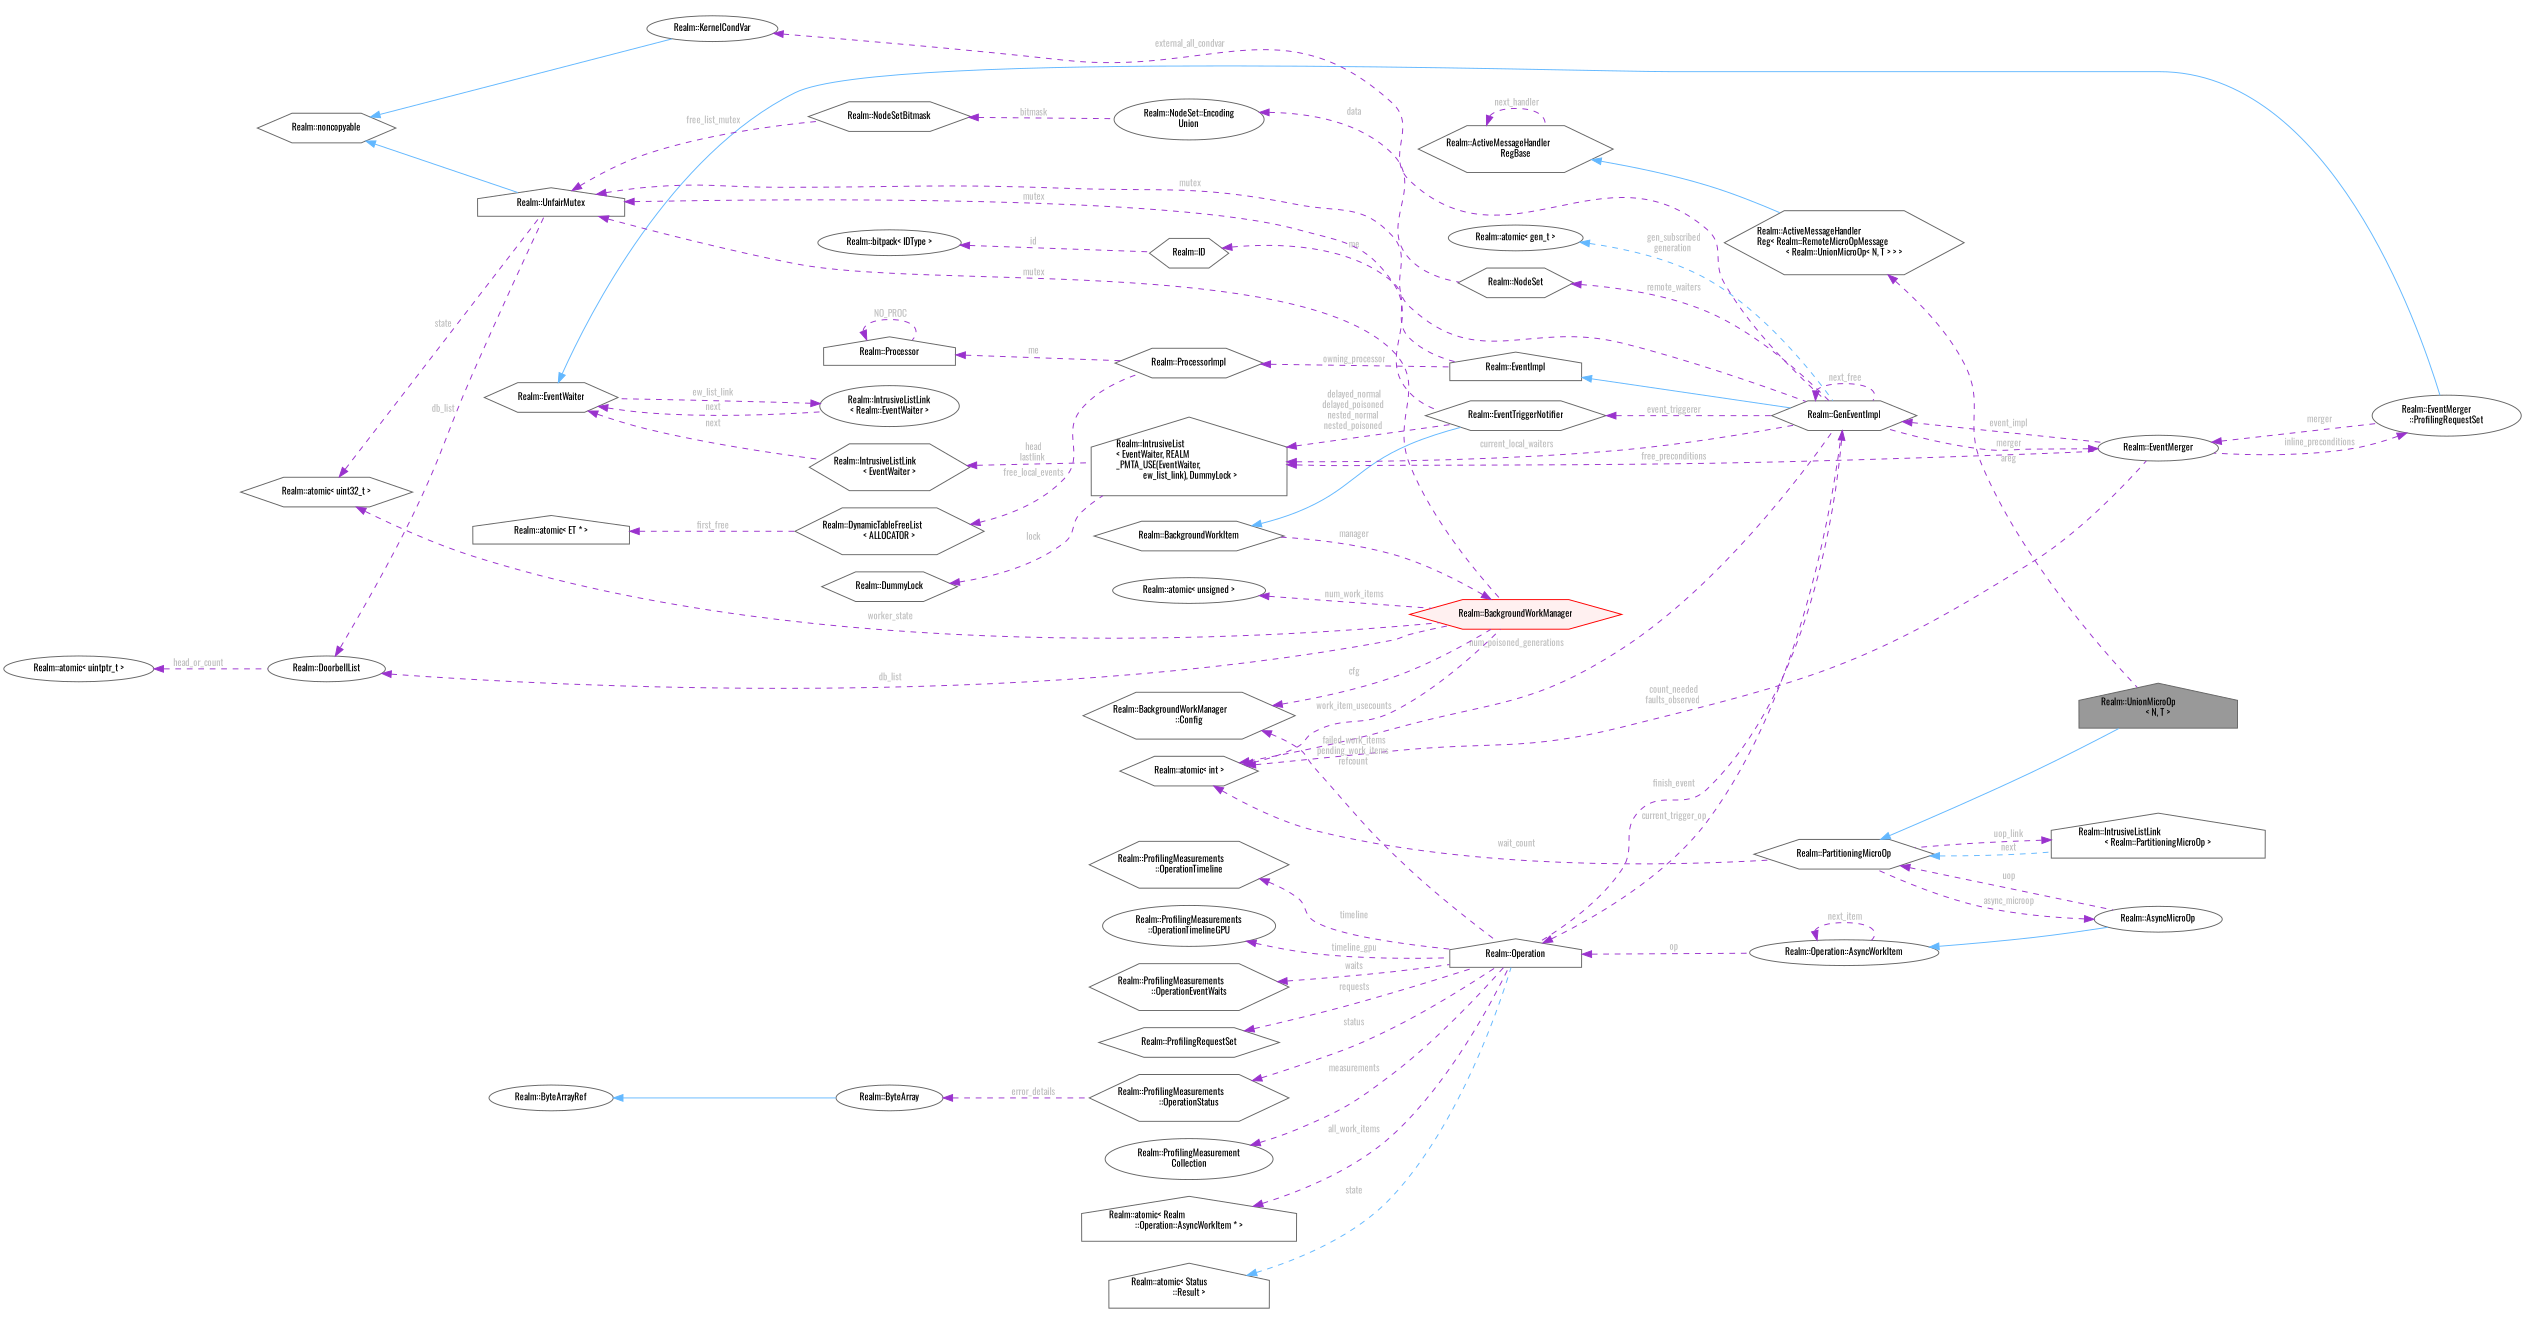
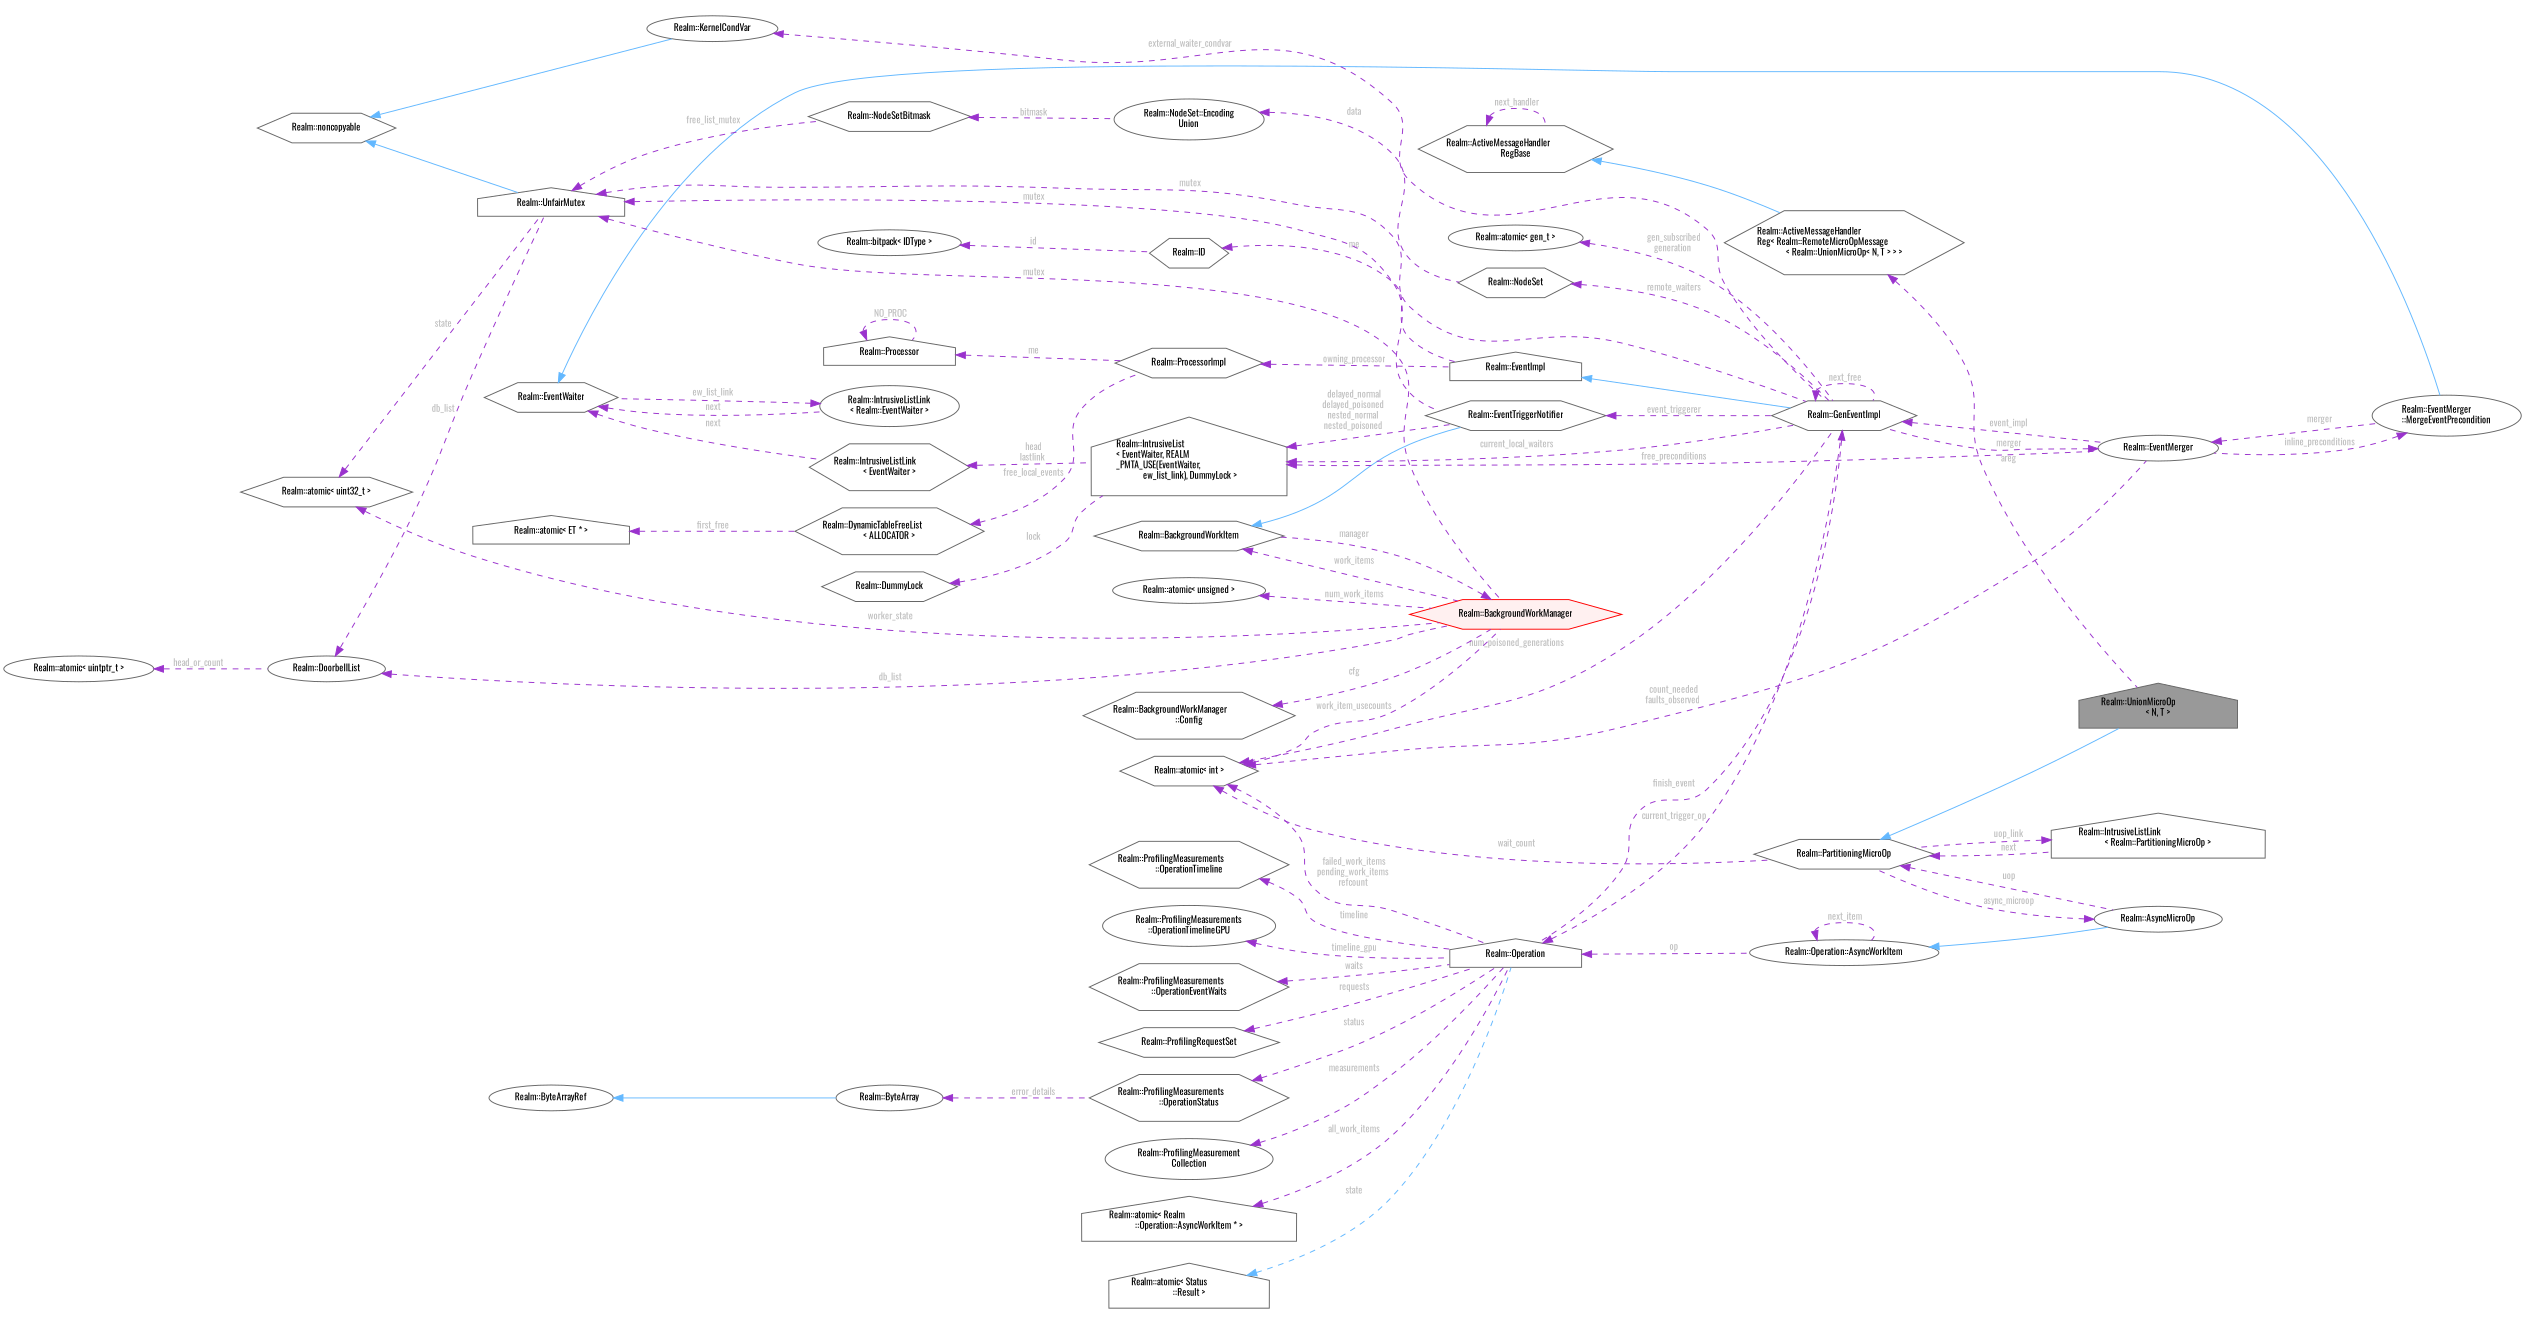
(1189, 44) -> (1189, 44)
(1717, 285) -> (1717, 285)
(2447, 416) -> (2447, 416)
none -> (1355, 576)
(1375, 835) -> (1333, 901)
(1995, 855) -> (1995, 855)
